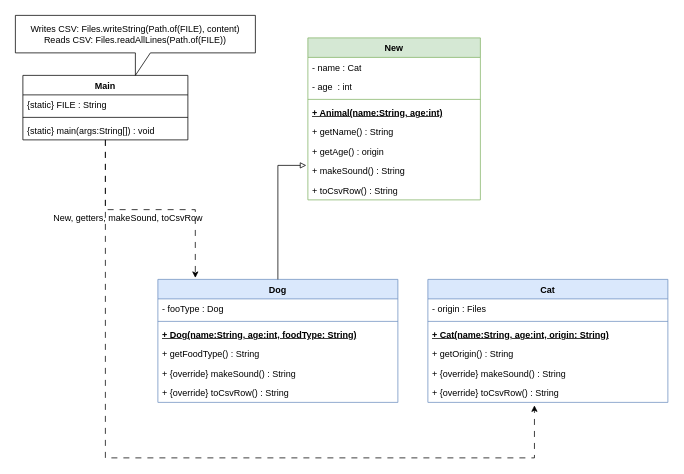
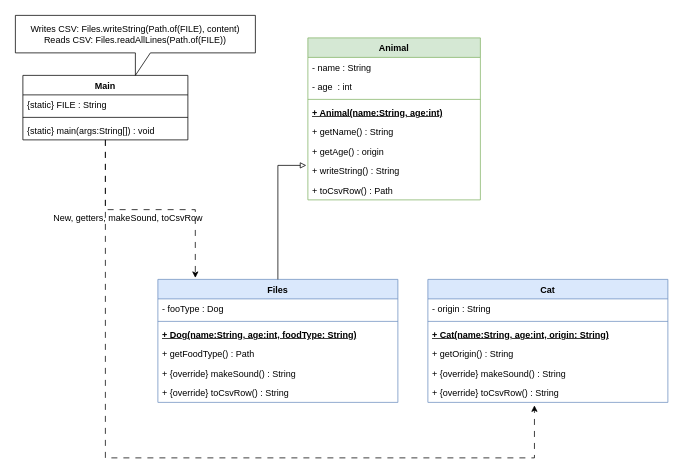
(394, 49) -> (394, 49)
(338, 68) -> (344, 68)
(362, 172) -> (365, 172)
(359, 191) -> (356, 191)
(278, 290) -> (278, 290)
(463, 310) -> (467, 310)
(217, 355) -> (213, 355)
